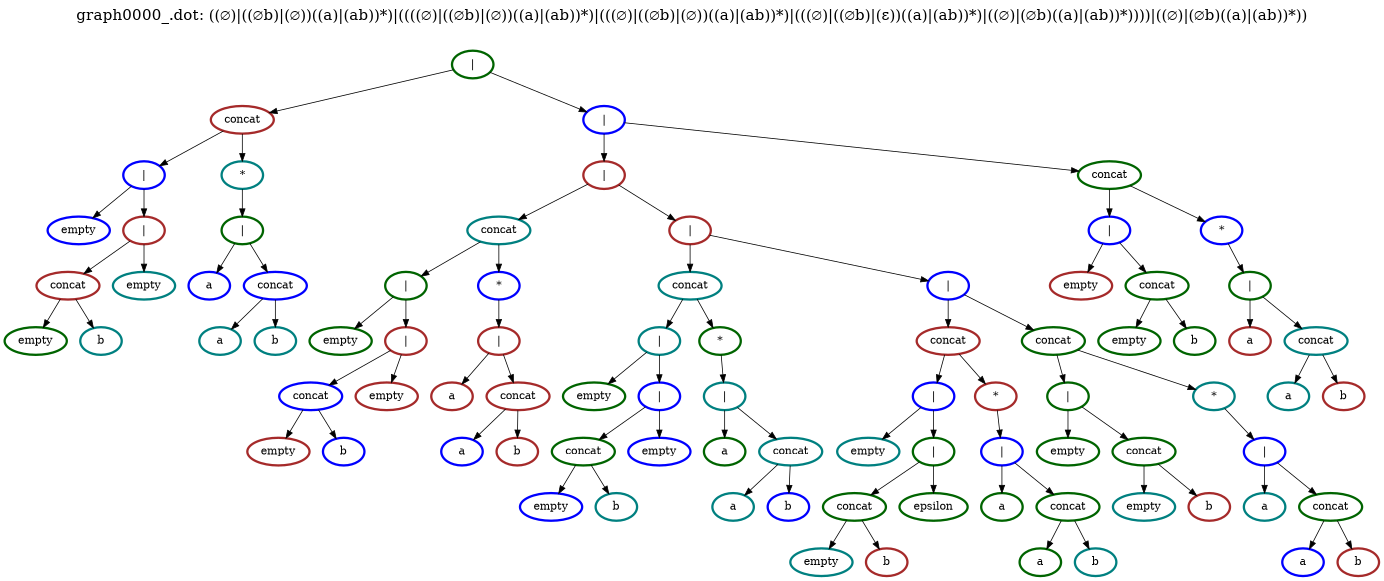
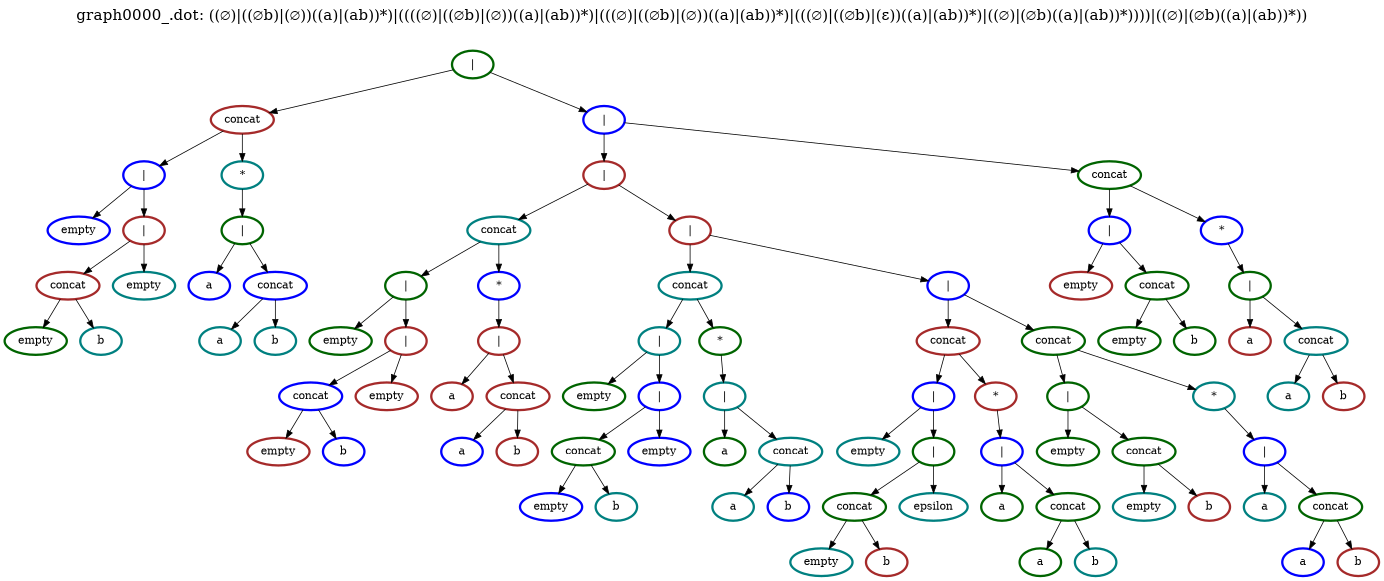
(934, 507) -> (934, 507)
